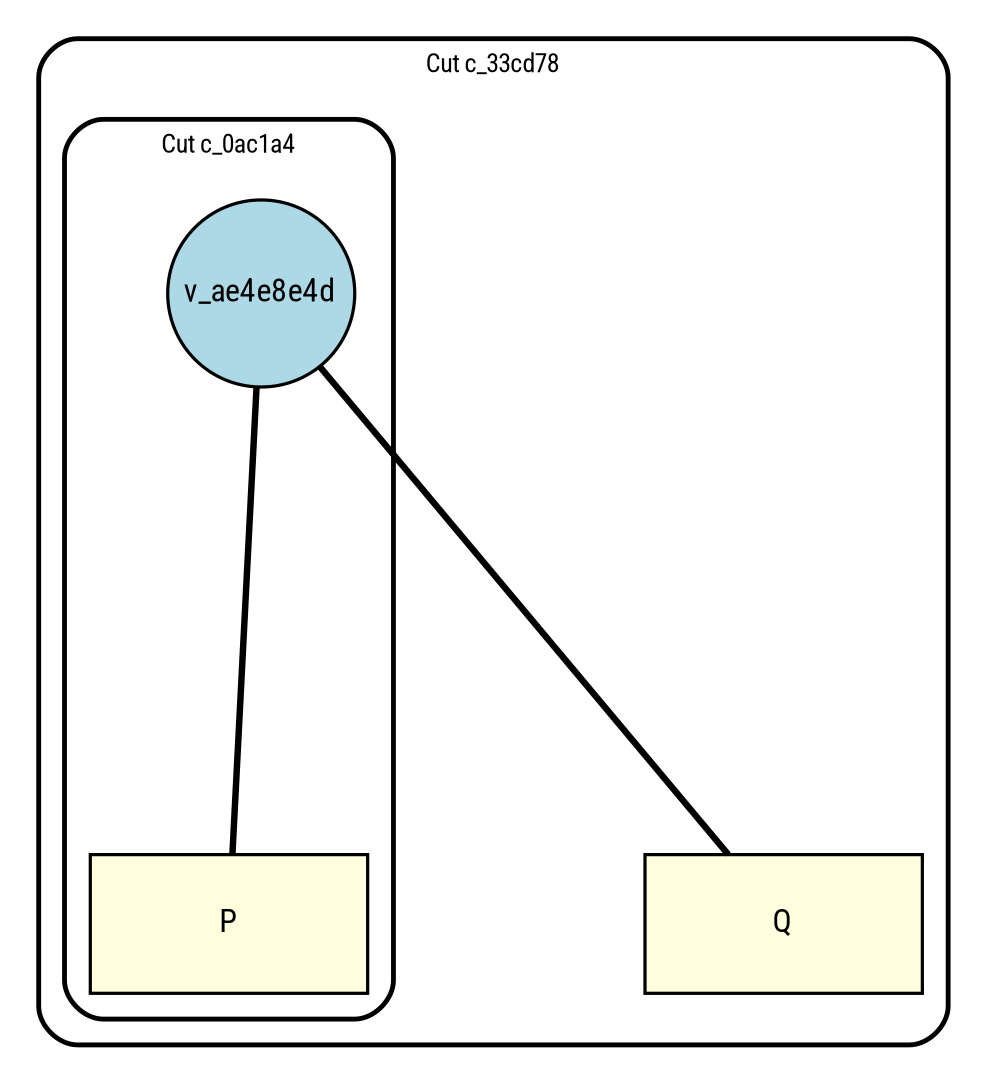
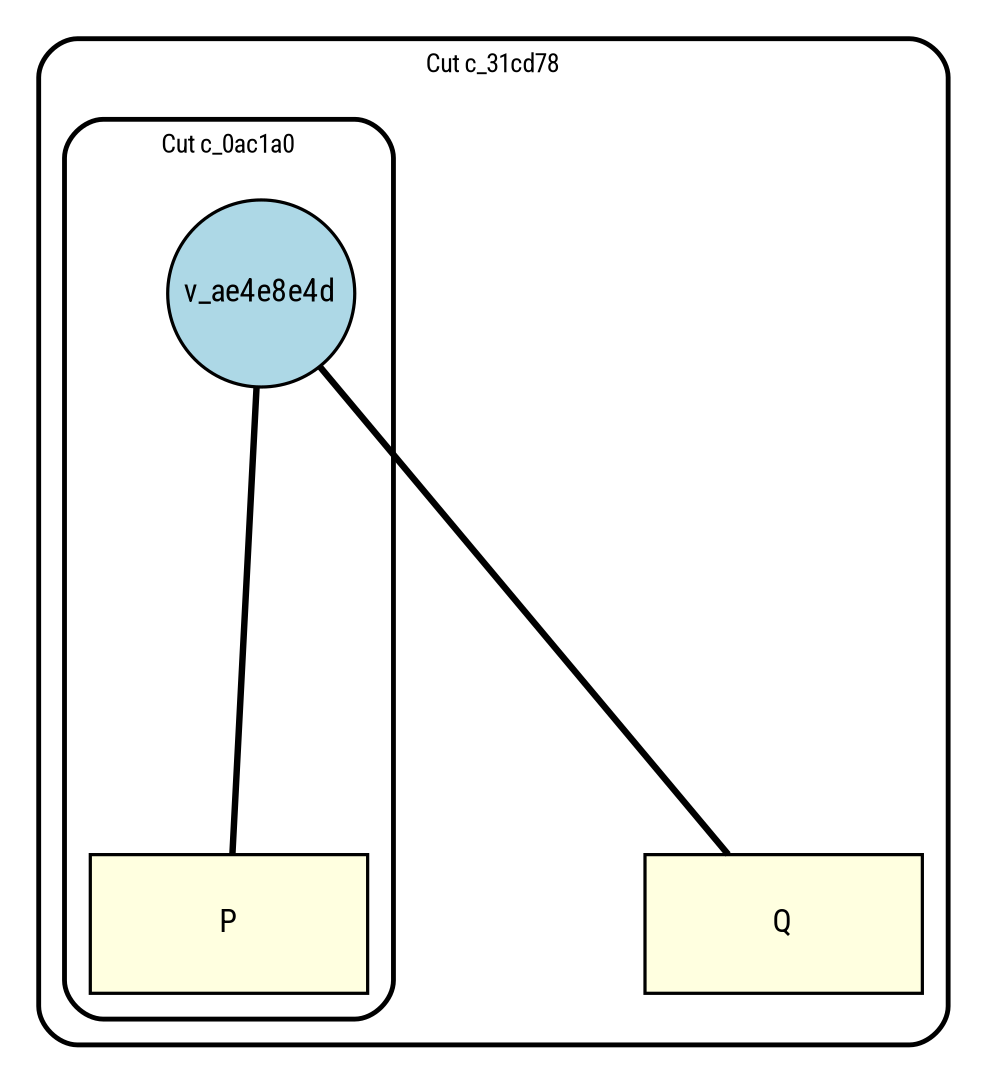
(493, 66) -> (493, 66)
(229, 147) -> (229, 147)
